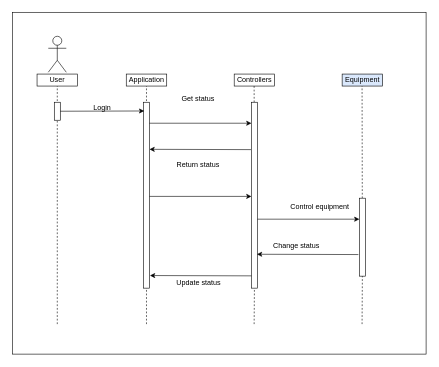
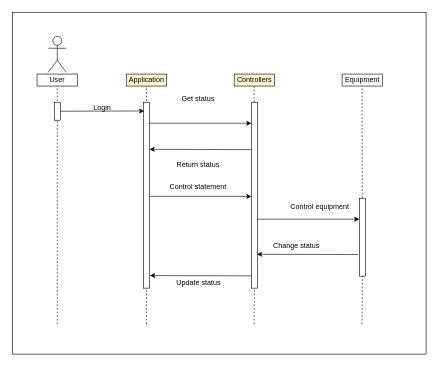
(147, 80) -> (147, 80)
(255, 80) -> (255, 80)
(363, 80) -> (363, 80)
none -> (198, 188)
